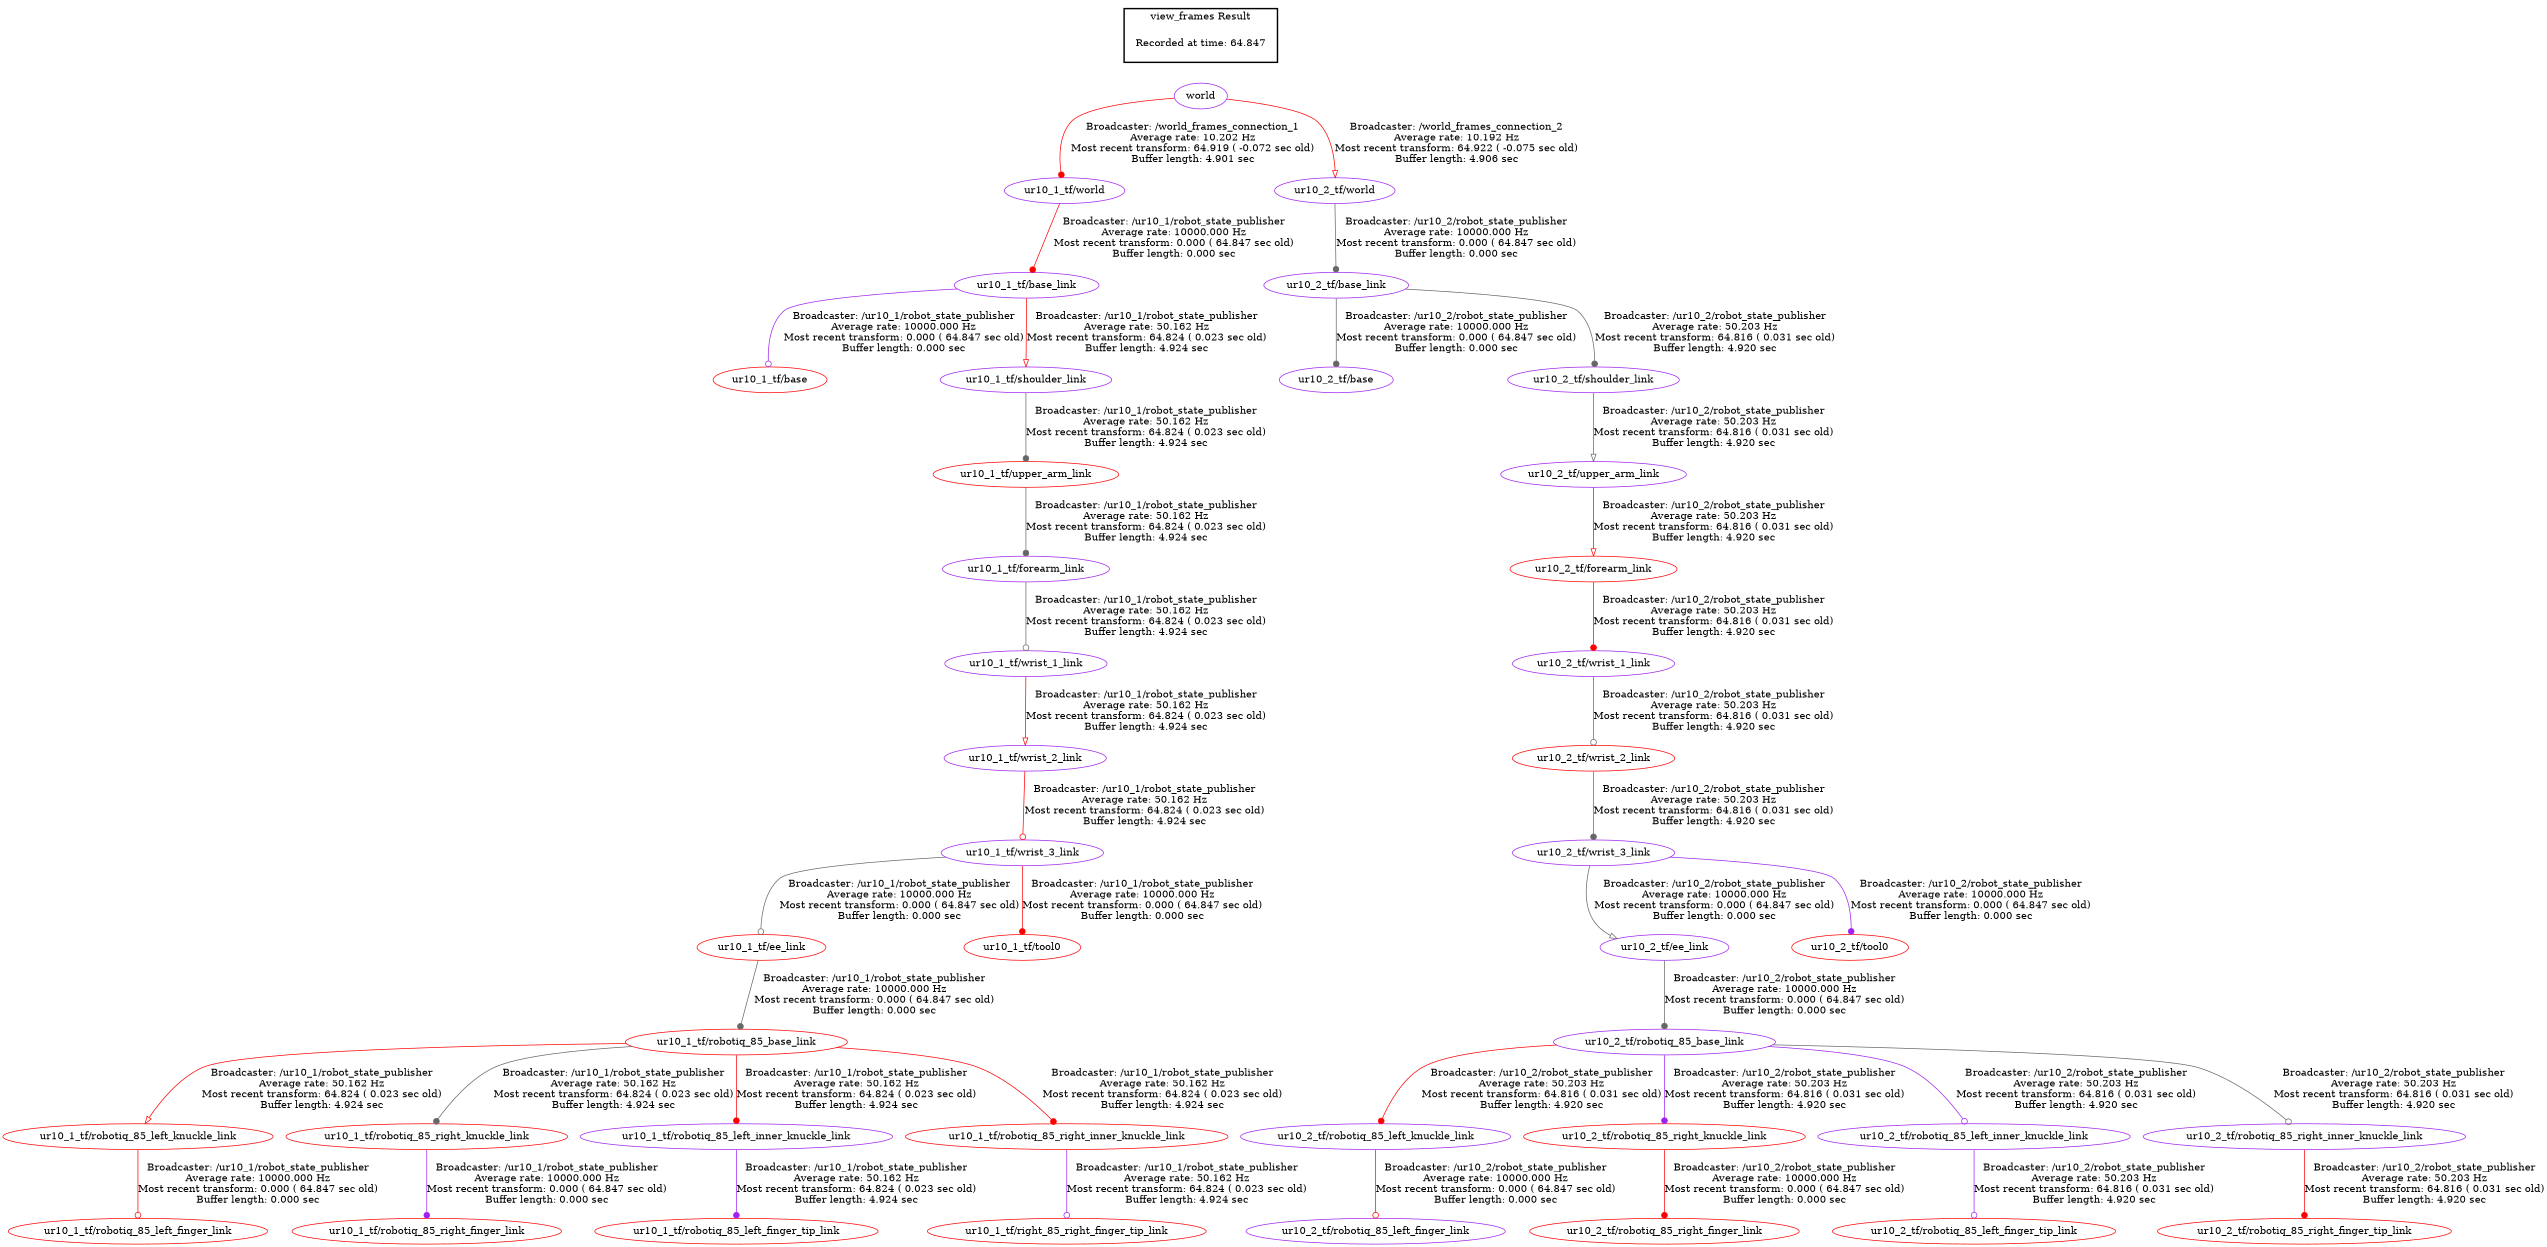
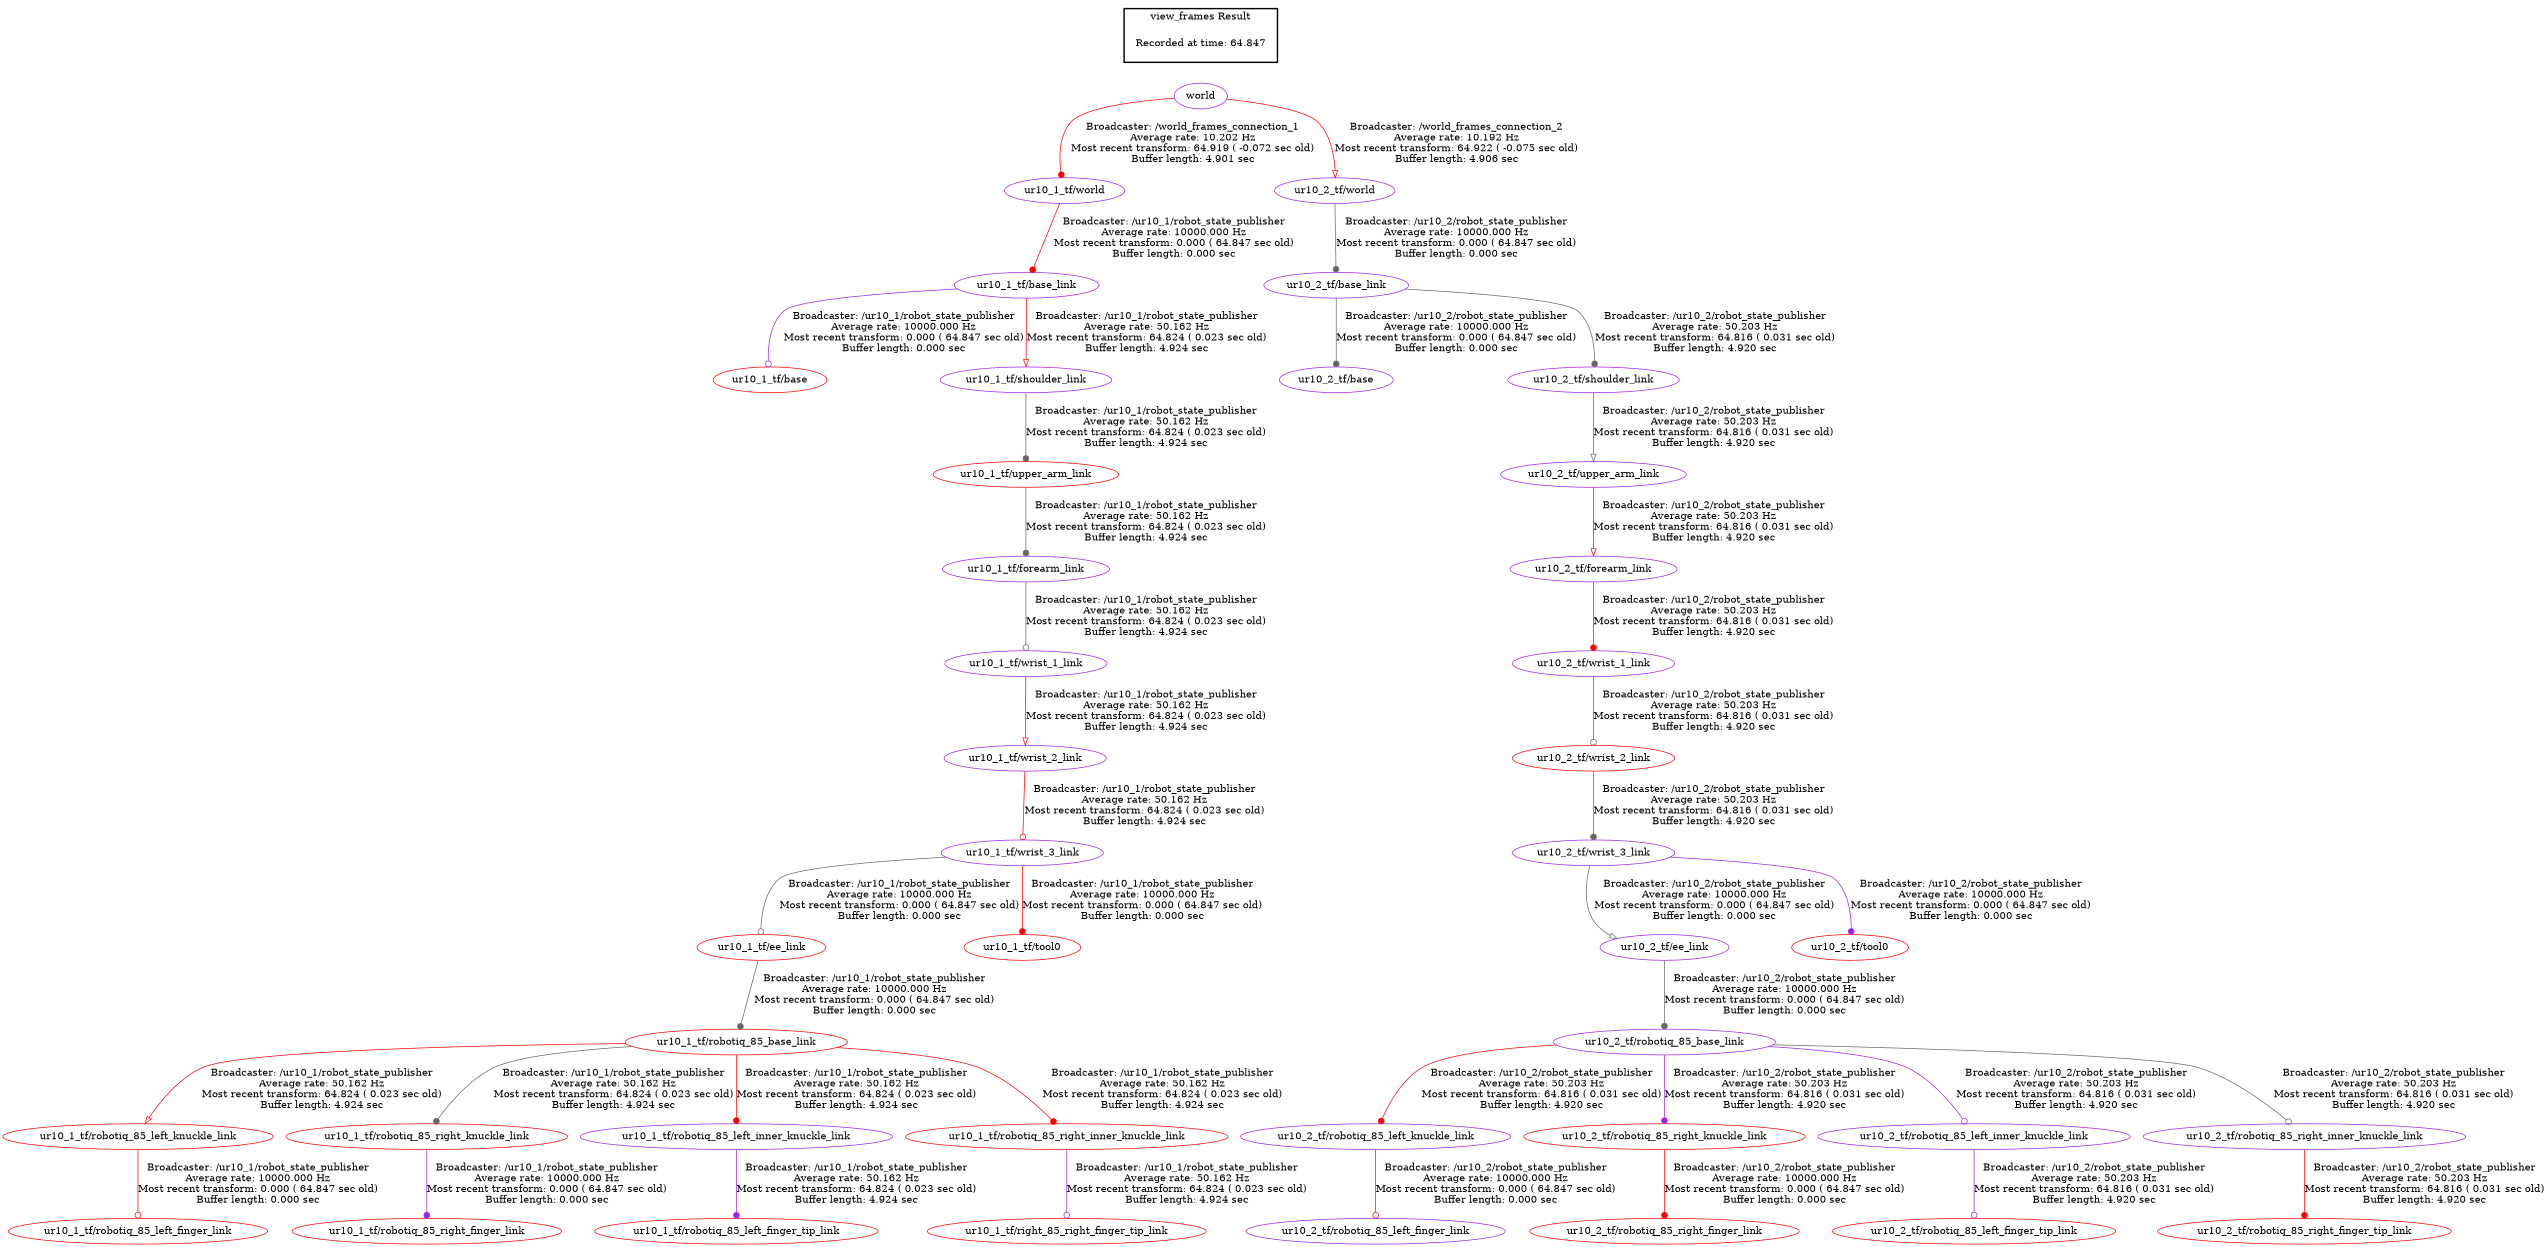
(1594, 569) -> (1594, 569)
